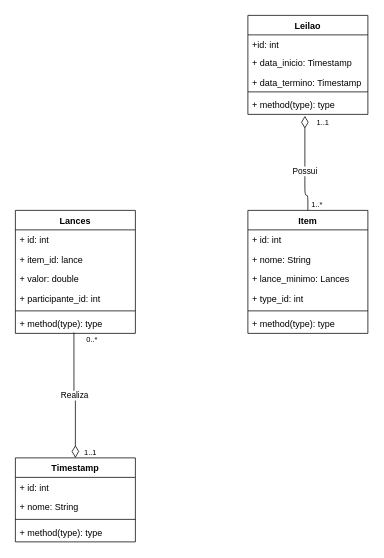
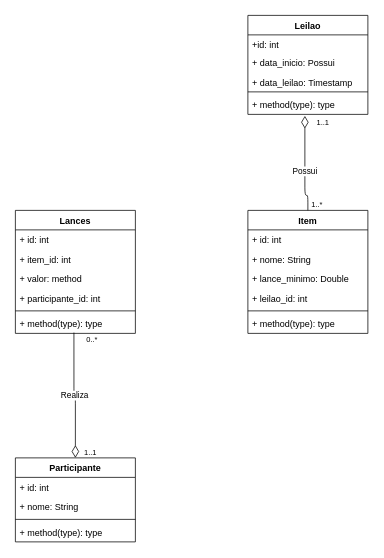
(304, 63) -> (297, 63)
(309, 83) -> (304, 83)
(53, 260) -> (48, 260)
(51, 279) -> (53, 279)
(300, 279) -> (299, 279)
(281, 299) -> (283, 299)
(75, 468) -> (75, 468)
